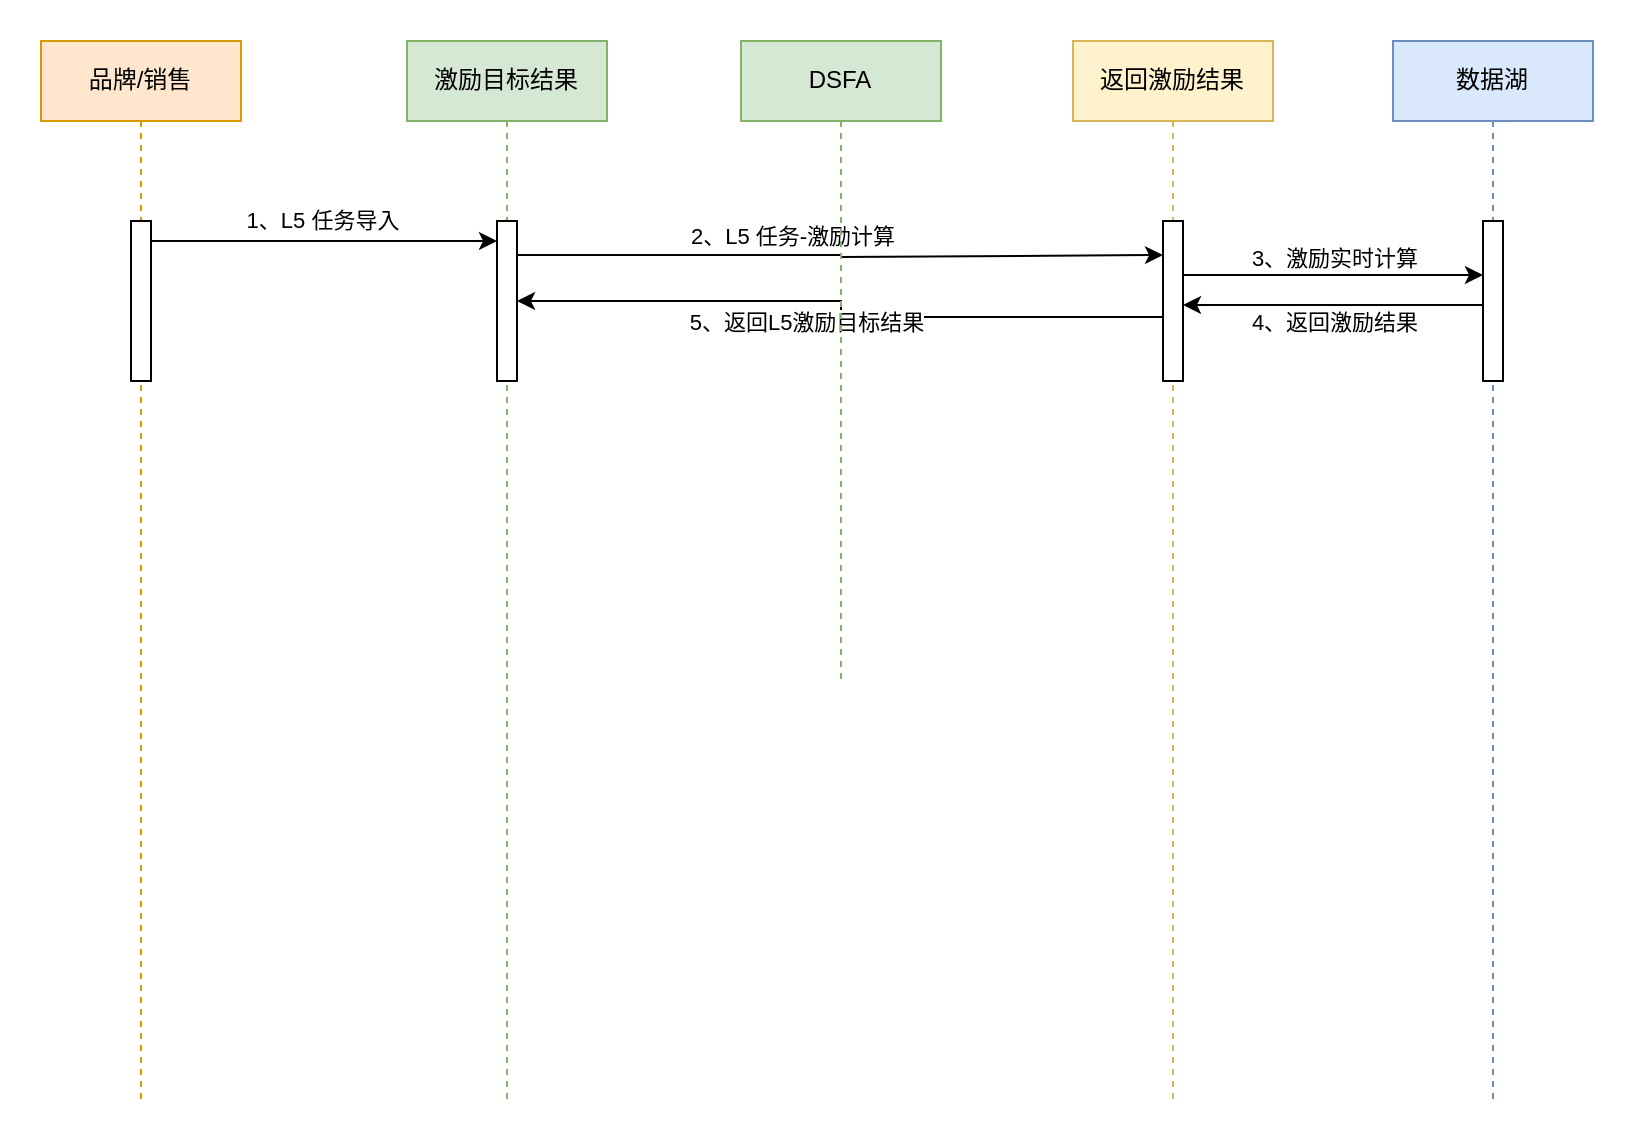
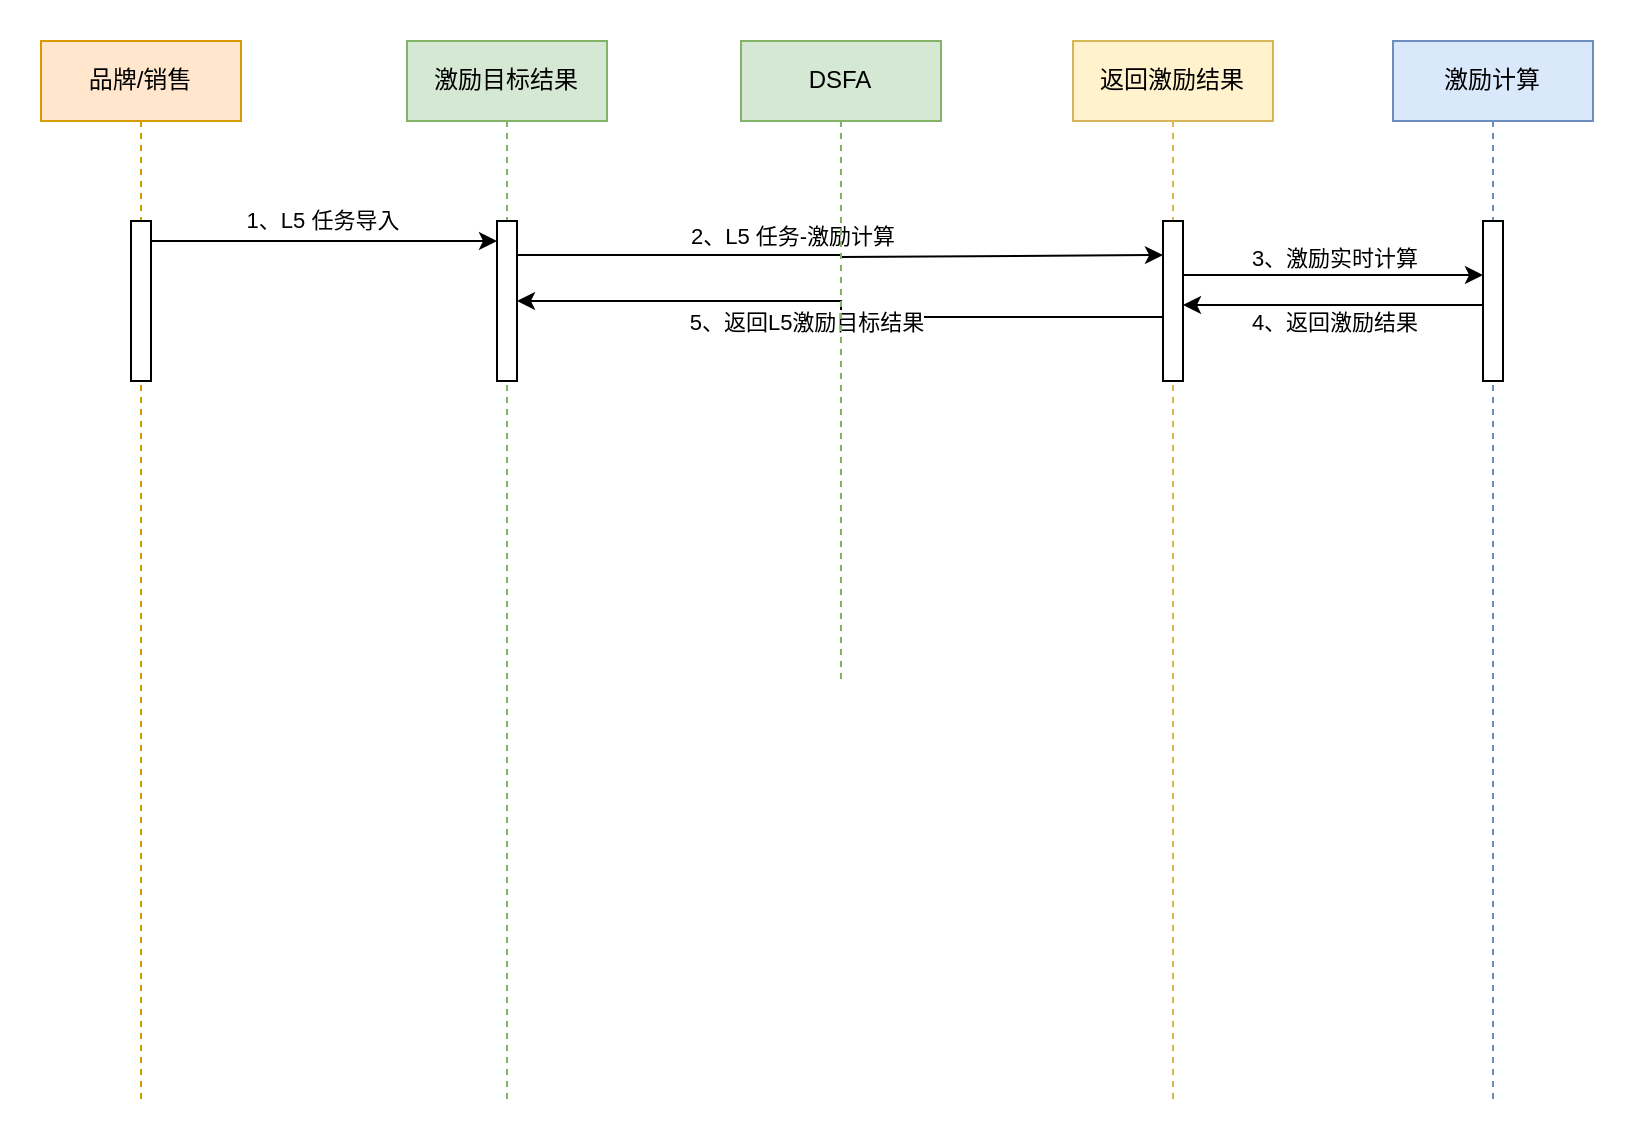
(1493, 81) -> (1493, 81)
